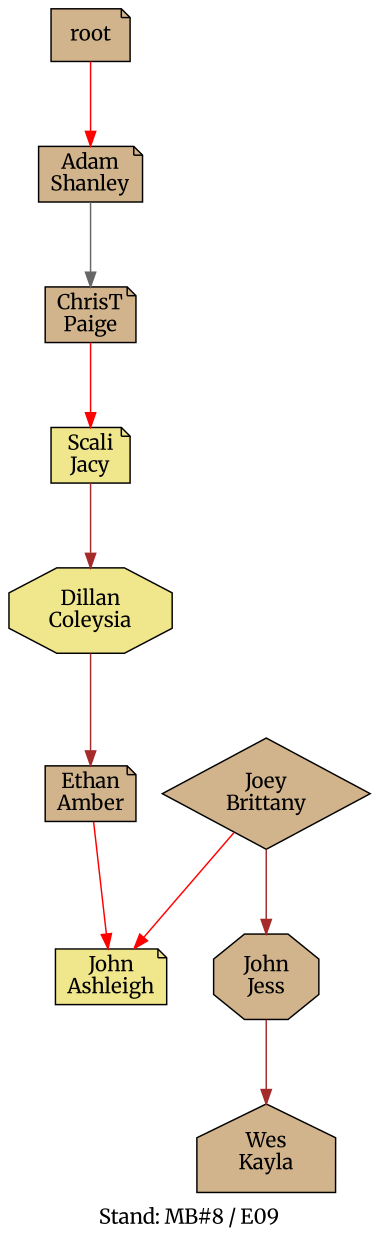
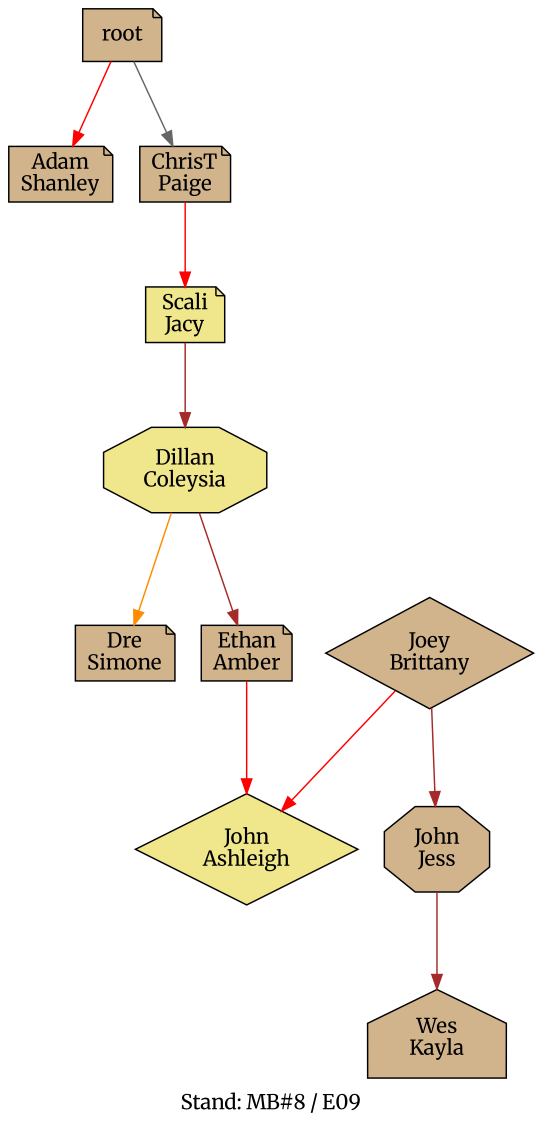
(91, 237) -> (150, 97)
none -> (125, 653)
(111, 977) -> (247, 849)
